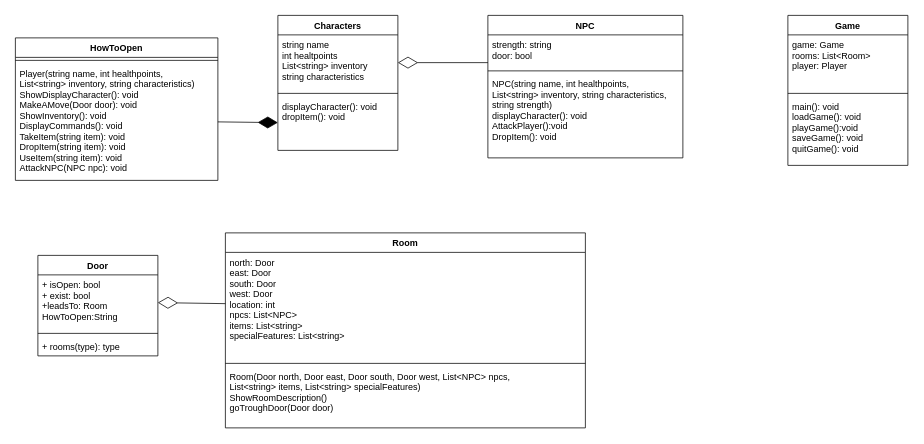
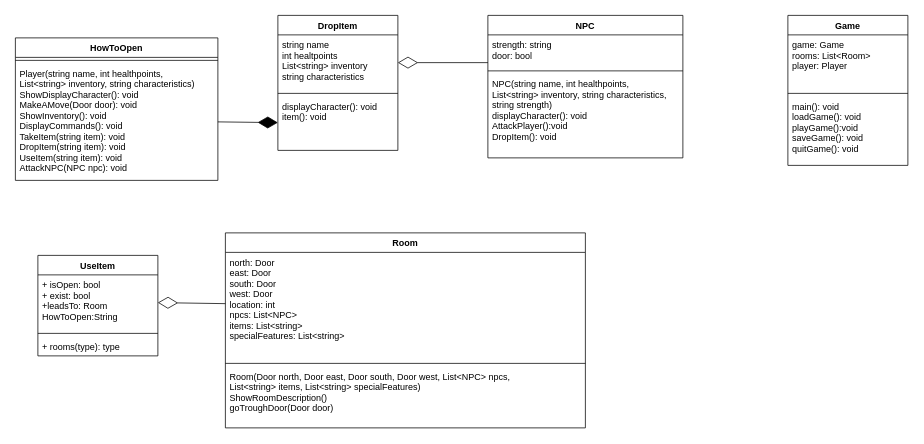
(338, 26) -> (338, 26)
(337, 107) -> (337, 107)
(98, 266) -> (98, 266)
